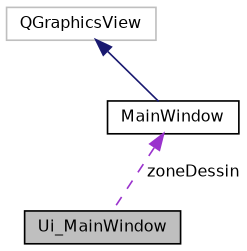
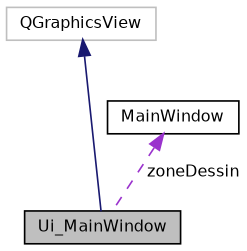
(133, 76) -> (93, 134)
